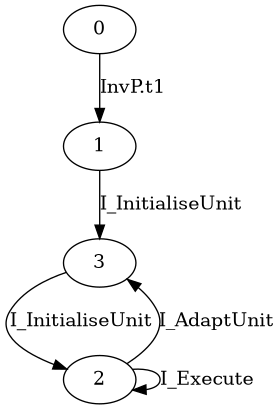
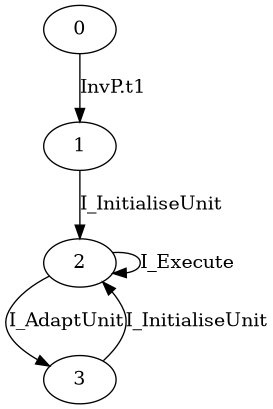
(100, 198) -> (80, 198)
